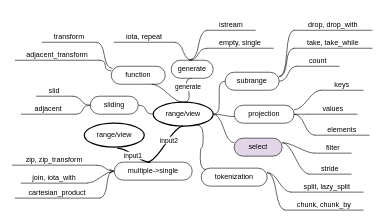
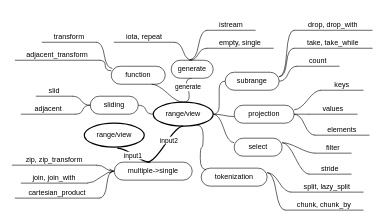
(258, 147) -> (258, 147)
(54, 177) -> (54, 177)
